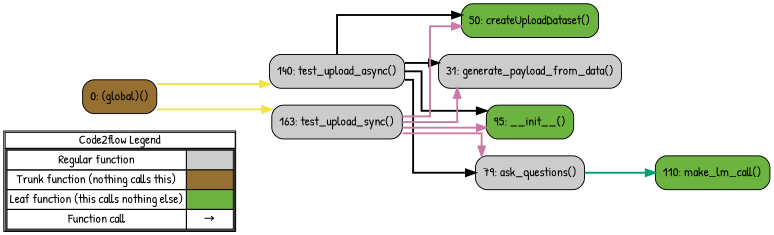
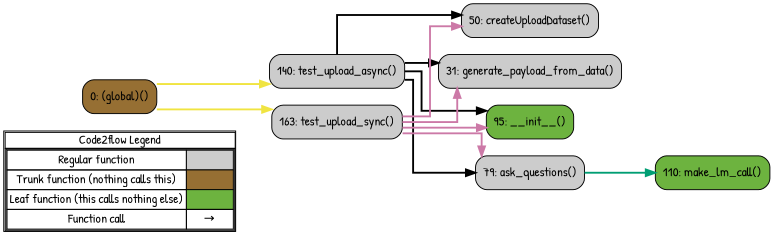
(530, 21) -> (530, 21)
